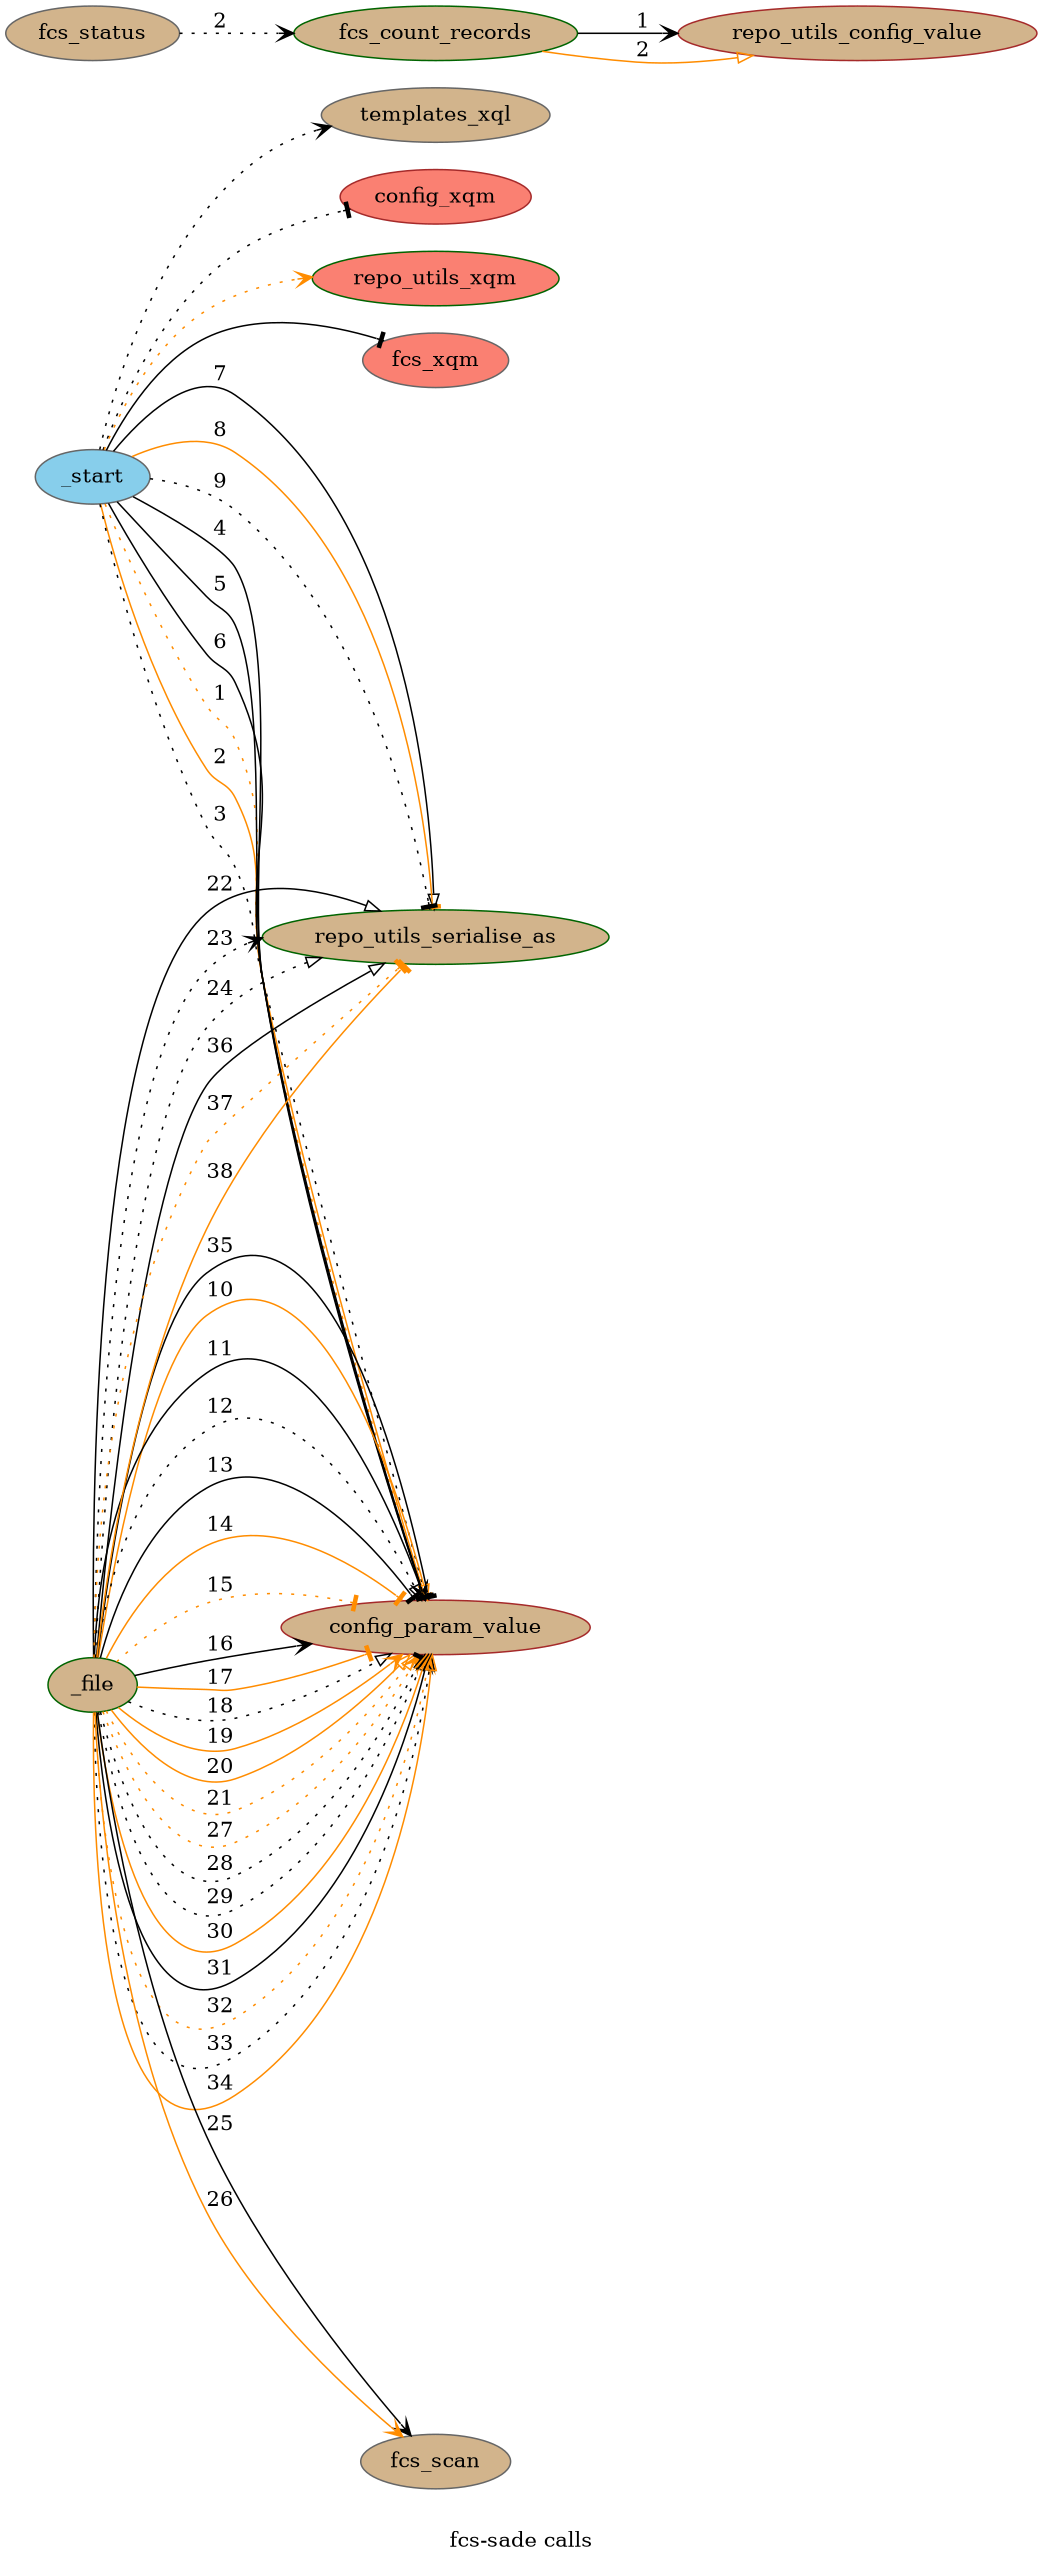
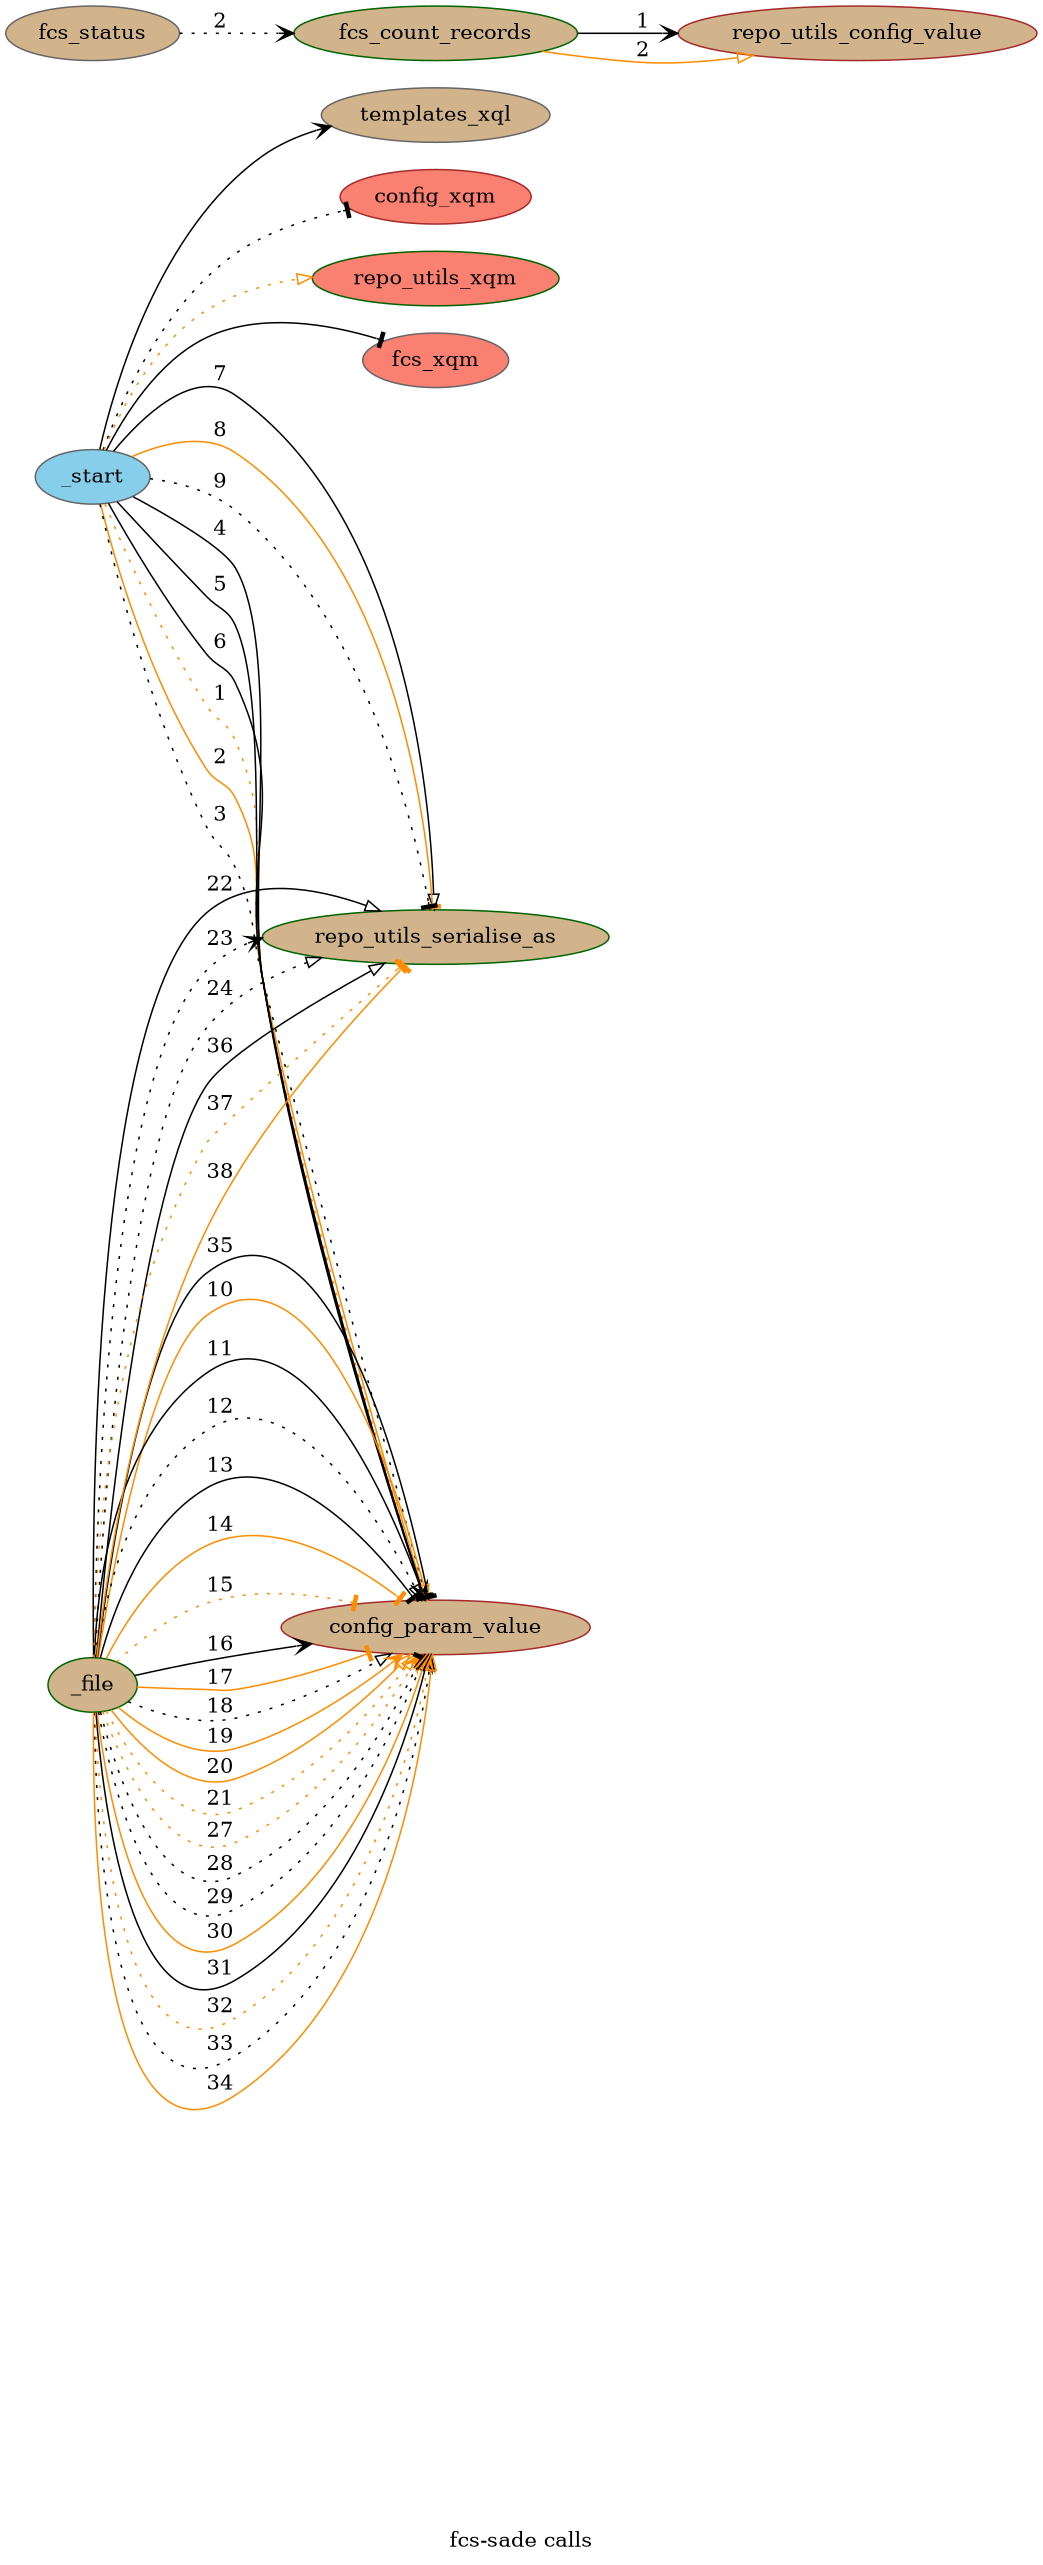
(171, 262) -> (171, 262)
(176, 335) -> (176, 335)
(436, 2462) -> none
